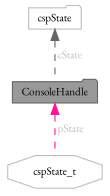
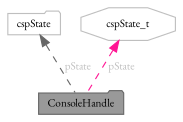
(69, 55) -> (77, 67)
(55, 135) -> (100, 72)
